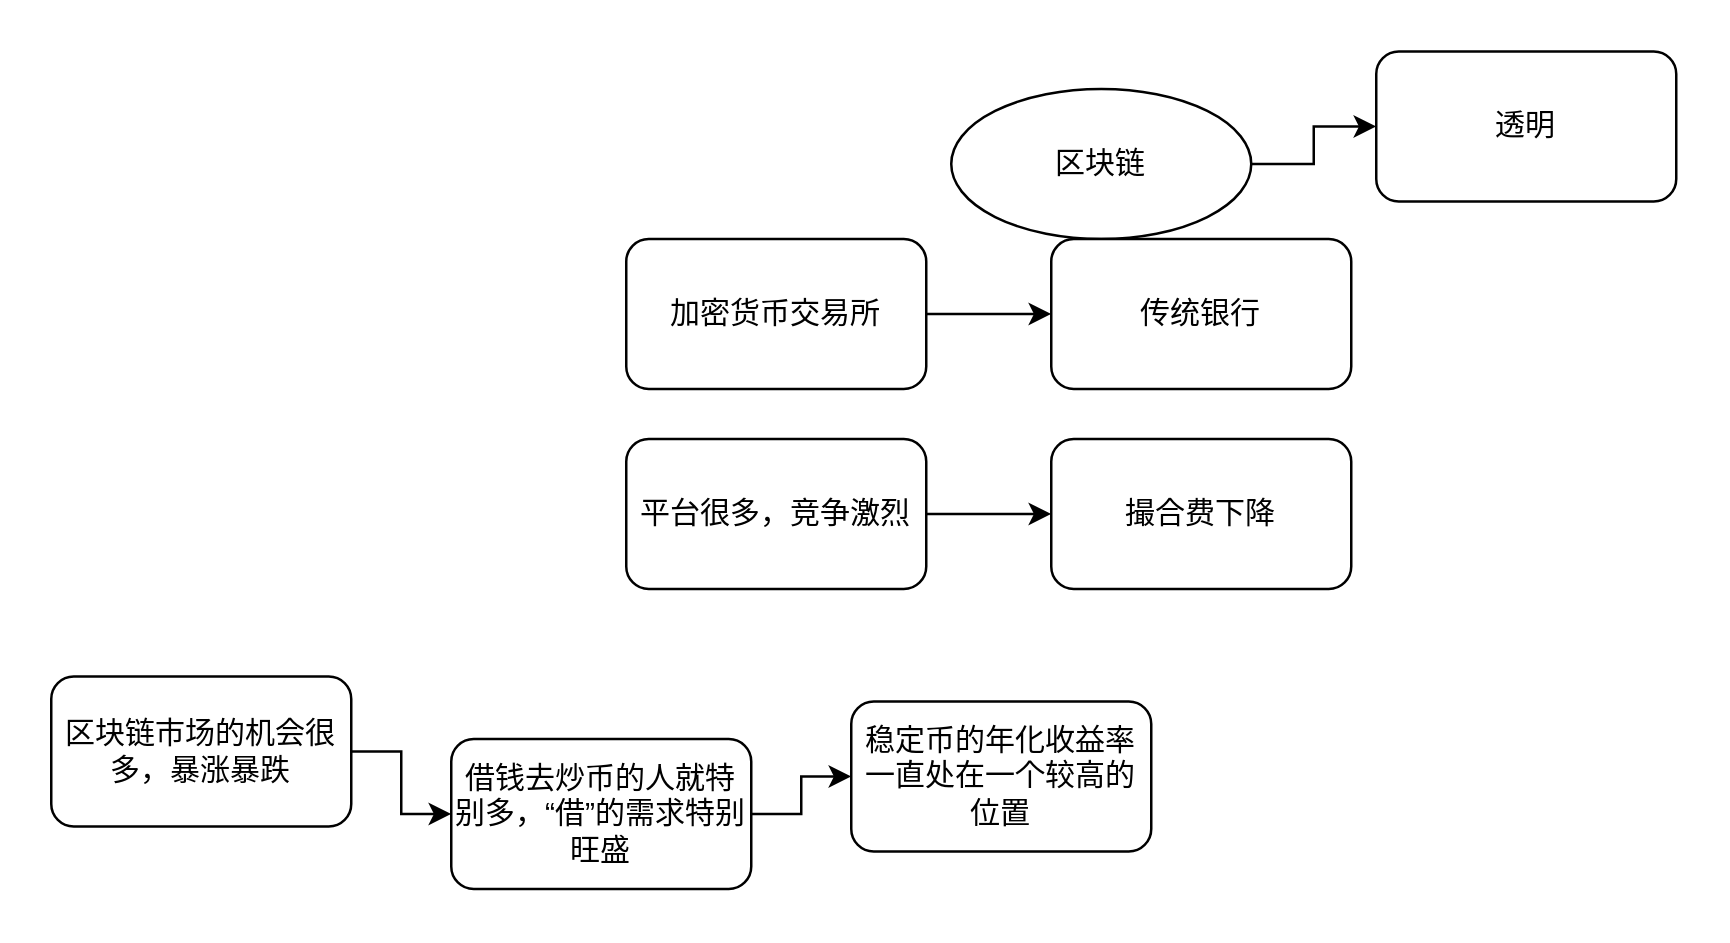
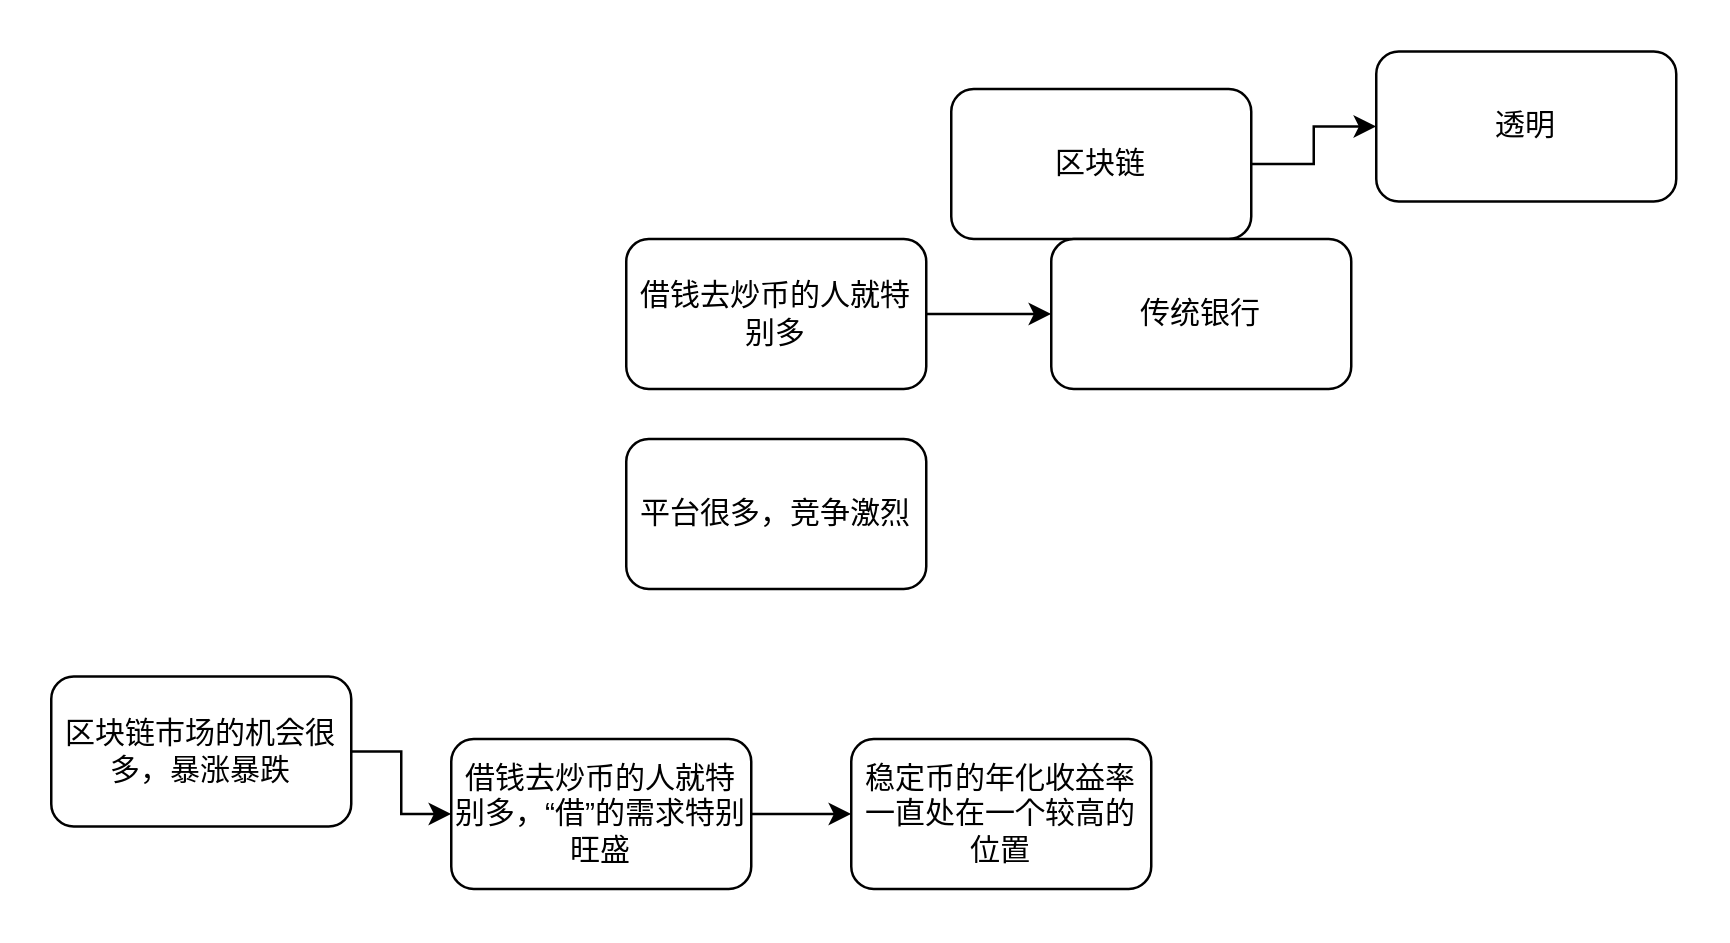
(1101, 164) -> (1101, 164)
(776, 314) -> (776, 314)
(980, 514) -> none
(1201, 514) -> none
(1001, 776) -> (1001, 814)
